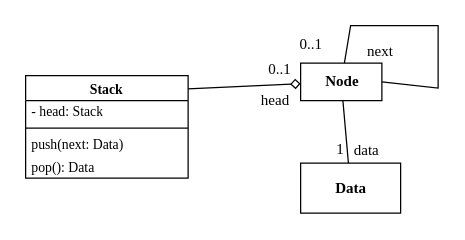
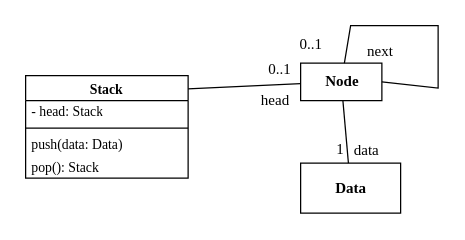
(290, 84) -> (295, 84)
(89, 145) -> (89, 145)
(70, 167) -> (74, 167)
